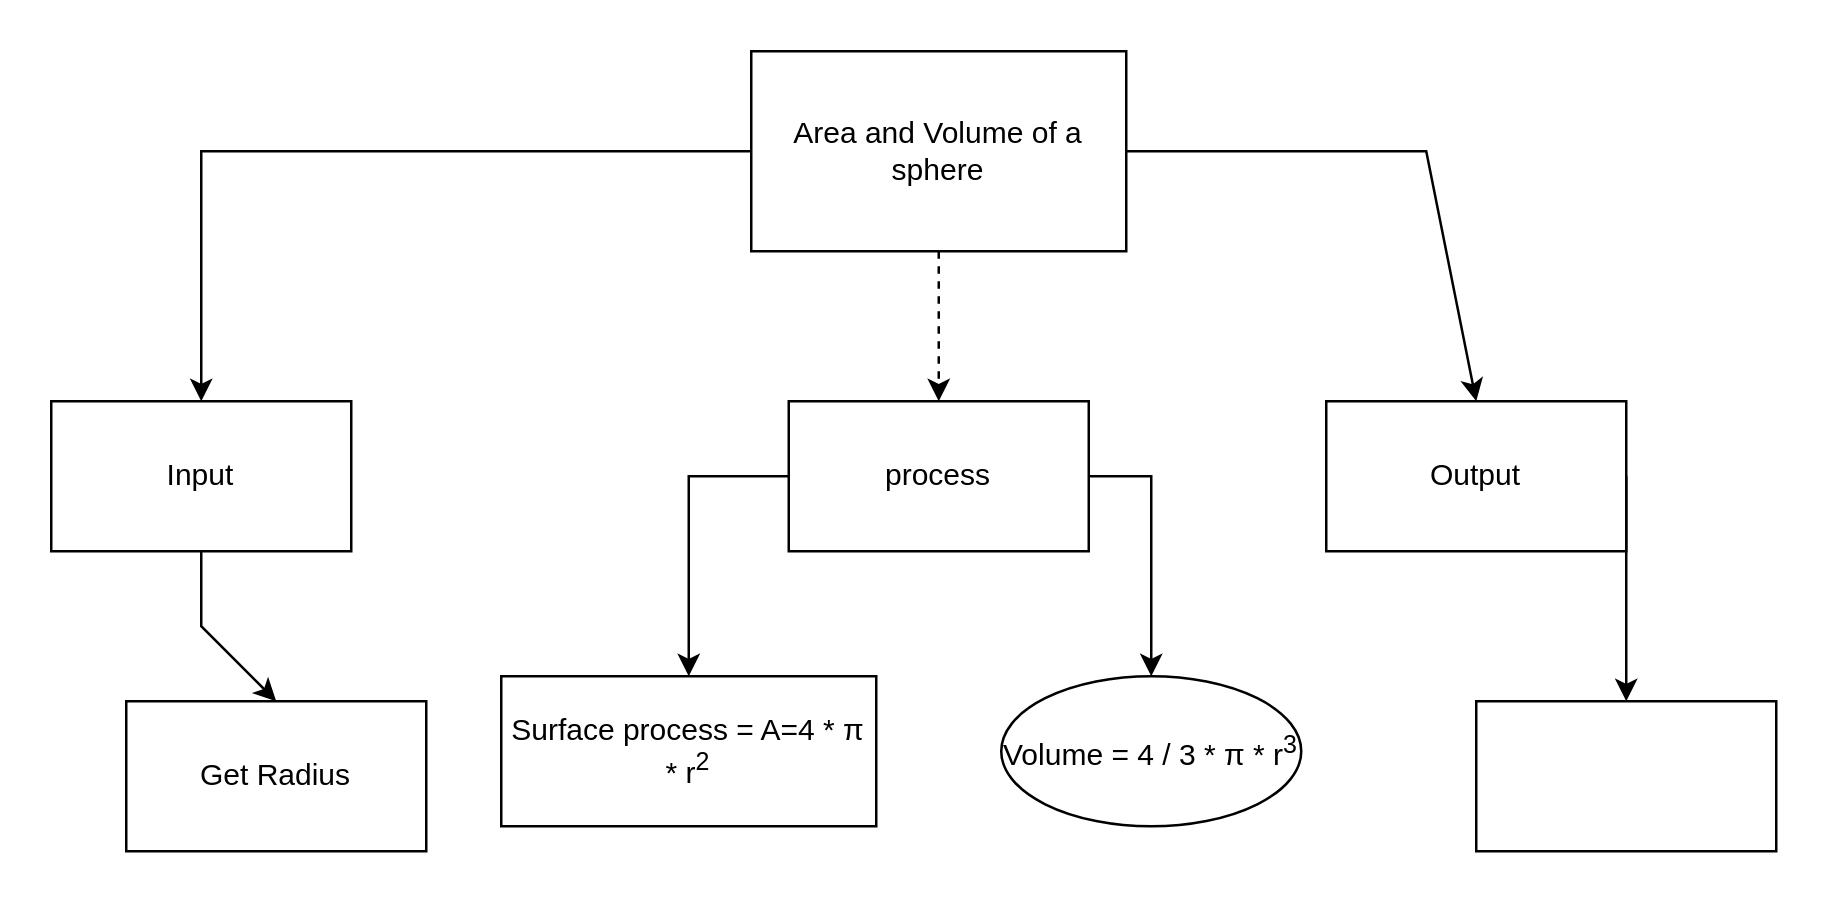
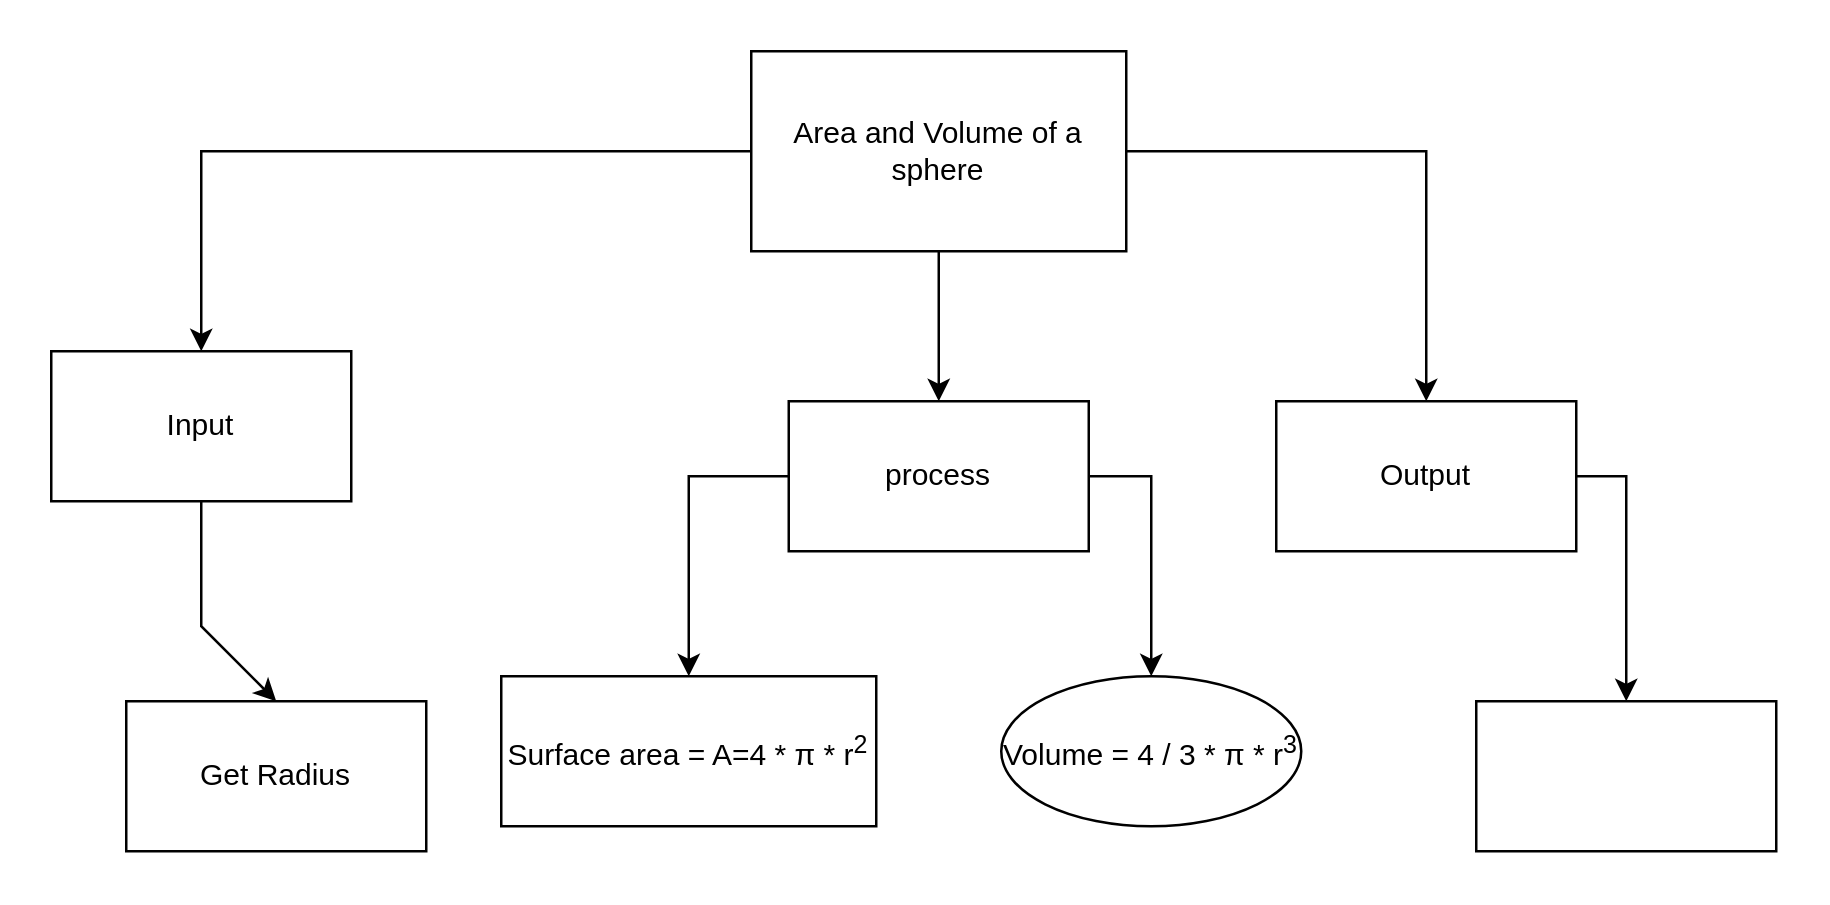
(939, 321) -> (939, 321)
(201, 476) -> (201, 426)
(1476, 476) -> (1426, 476)
(689, 751) -> (689, 751)
